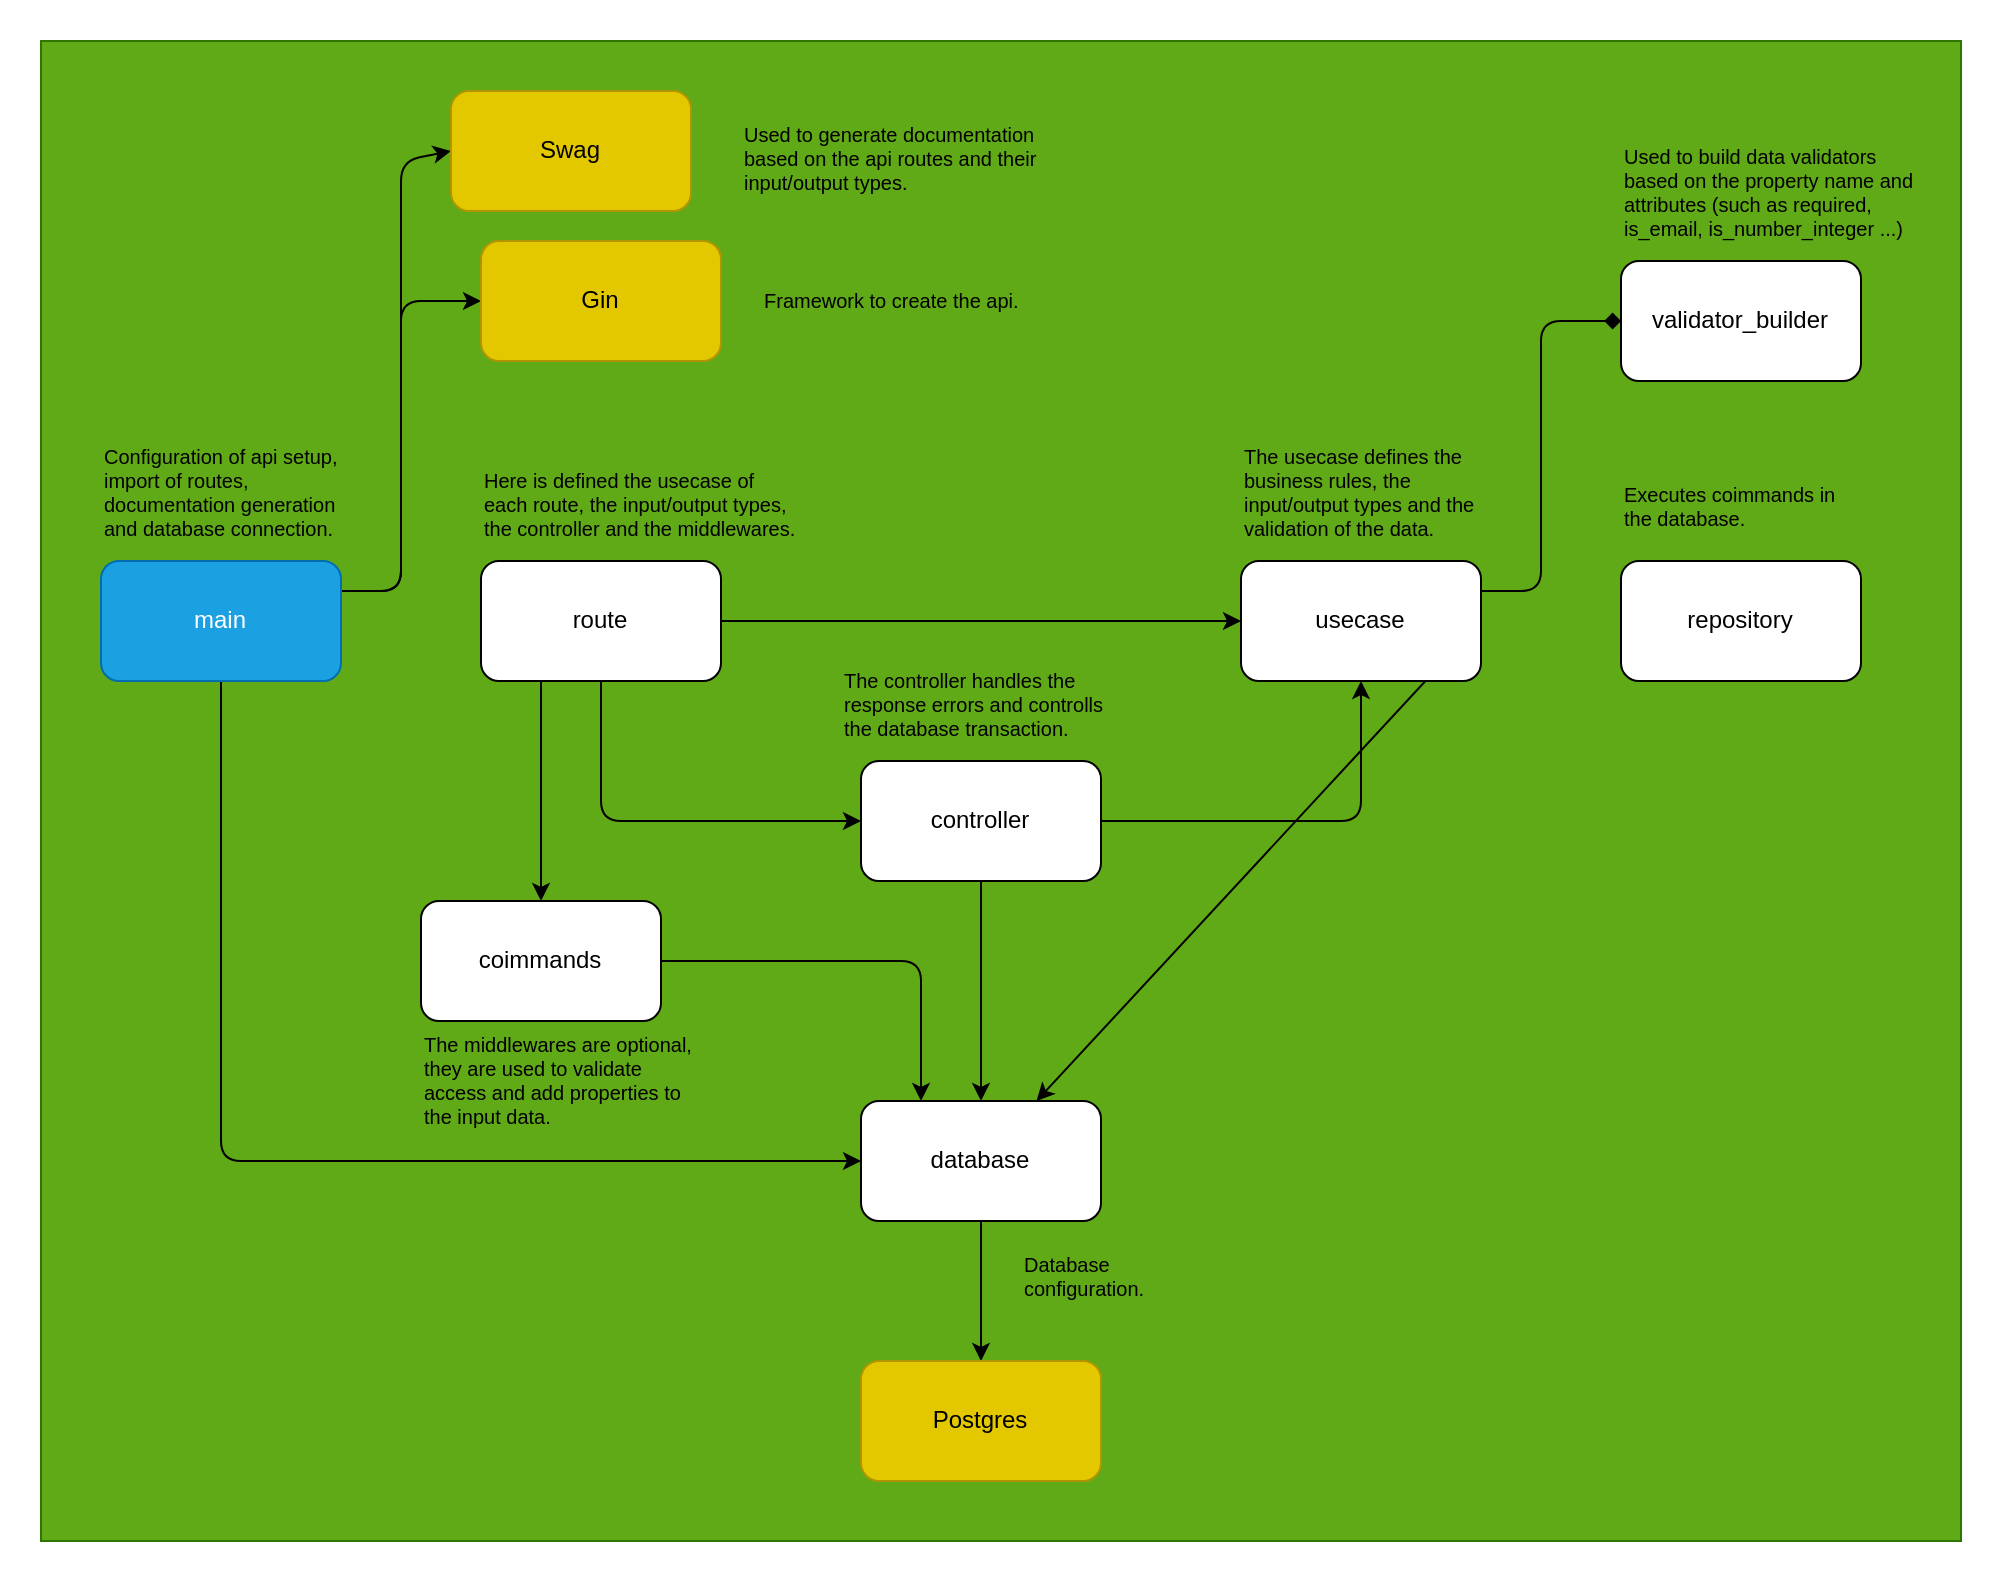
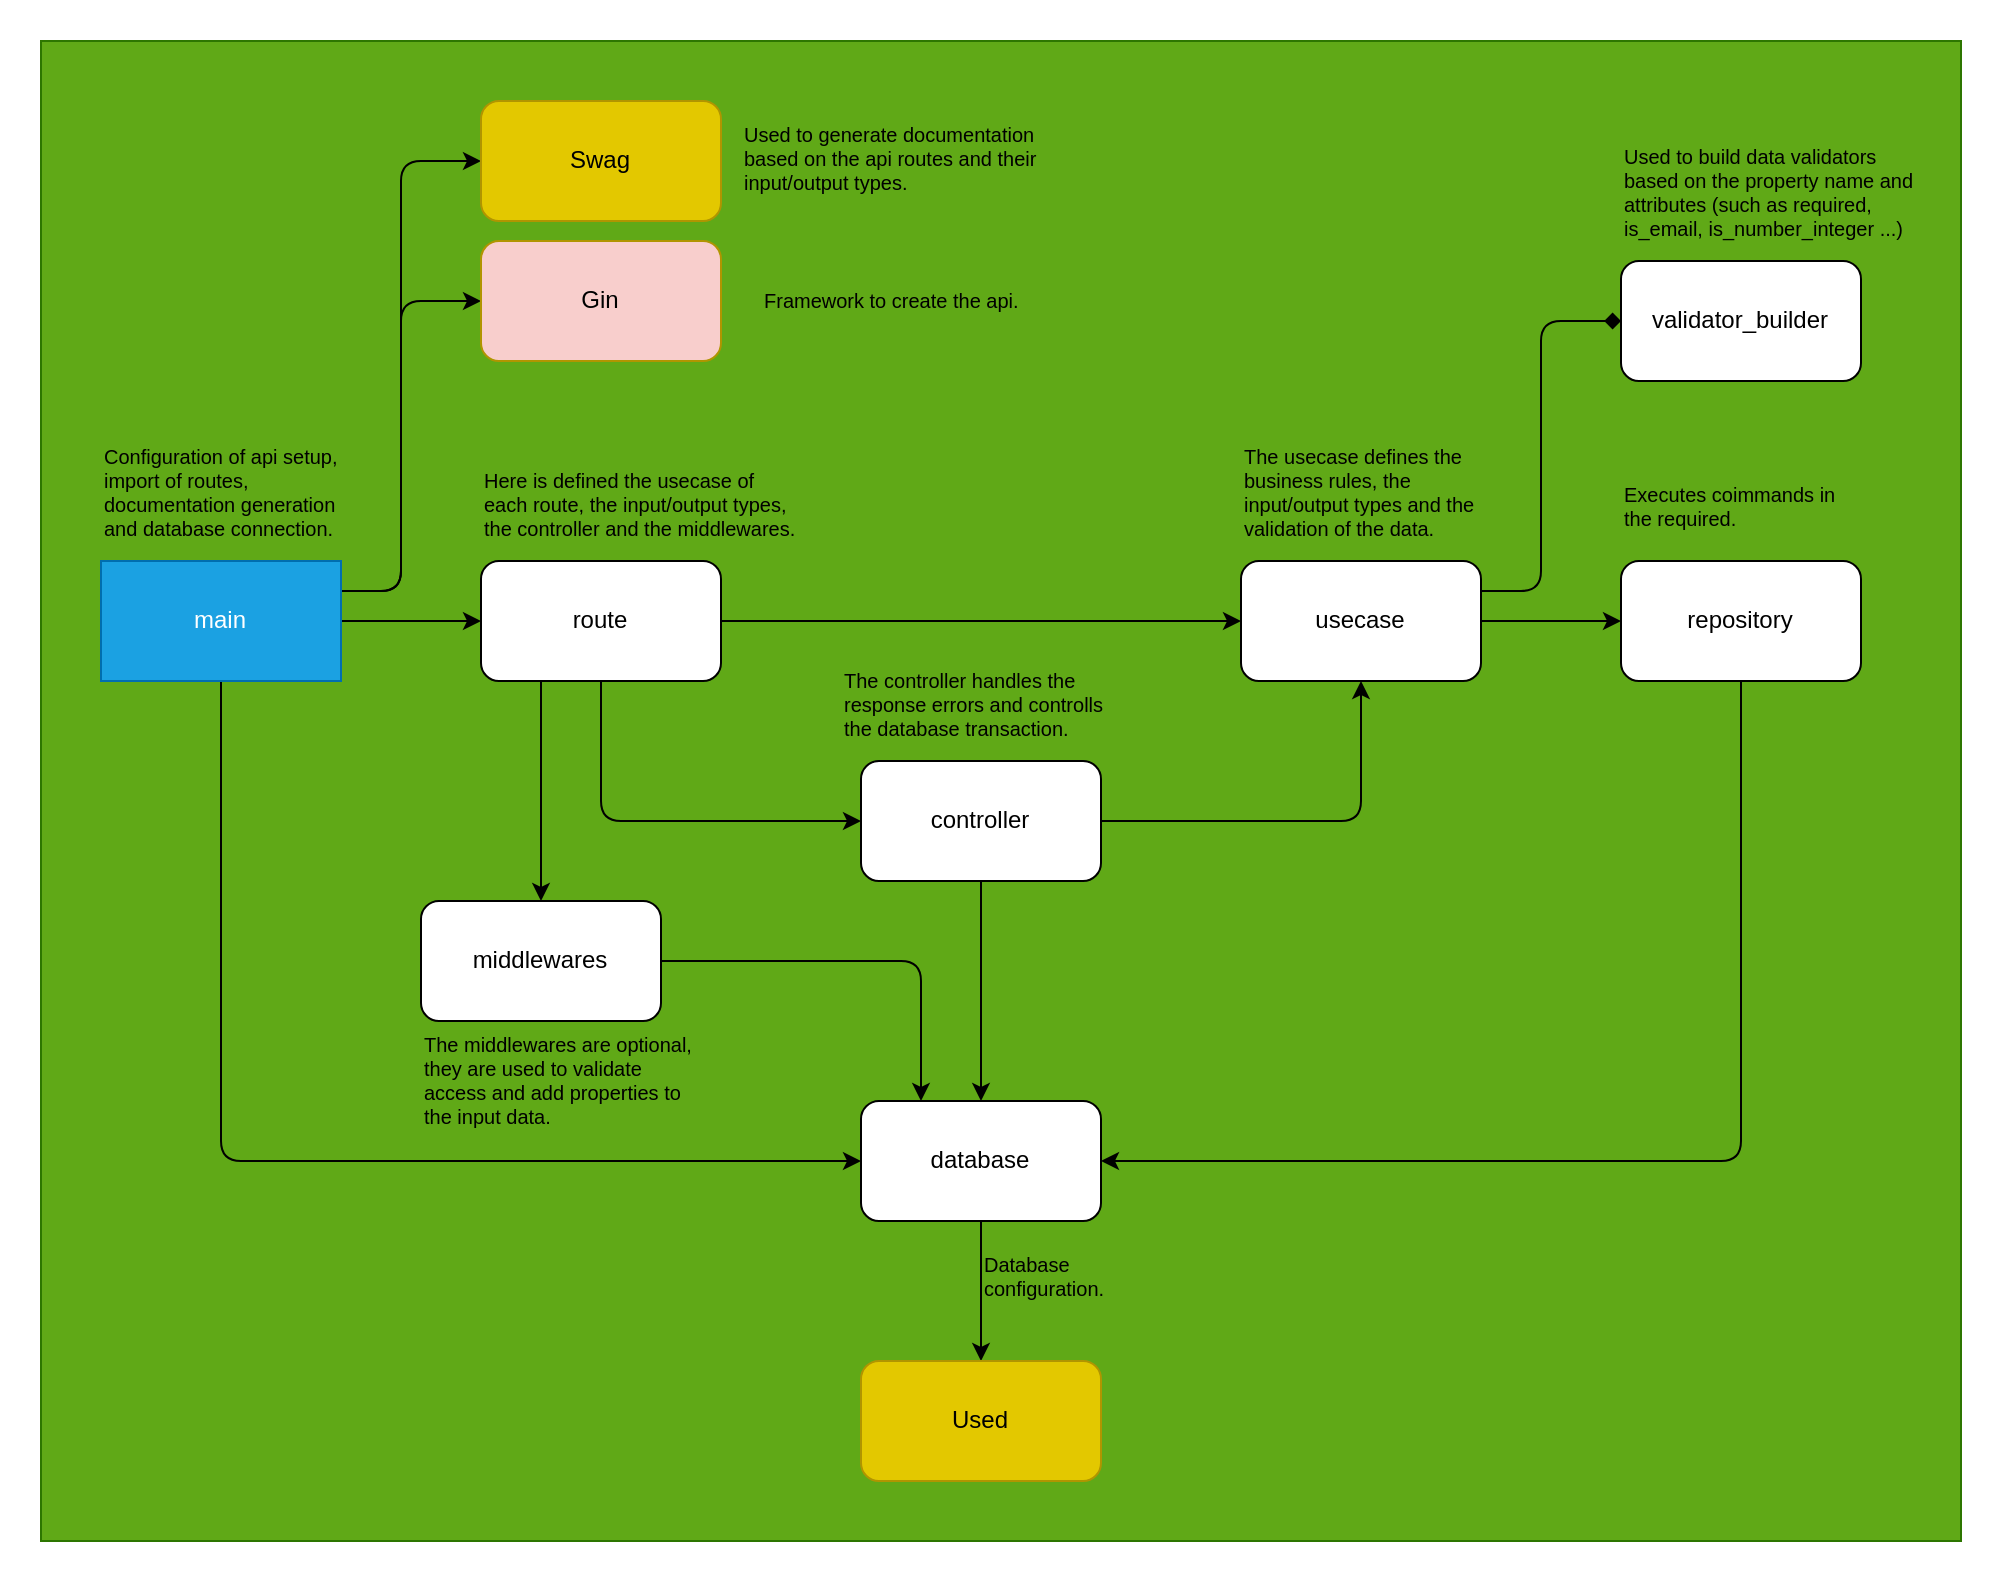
(571, 151) -> (601, 161)
(601, 301) -> (601, 301)
(1714, 539) -> (1713, 539)
(221, 621) -> (221, 621)
none -> (404, 621)
(1169, 958) -> (1544, 621)
(541, 961) -> (541, 961)
none -> (1661, 1161)
(1121, 1281) -> (1081, 1281)
(981, 1421) -> (981, 1421)
